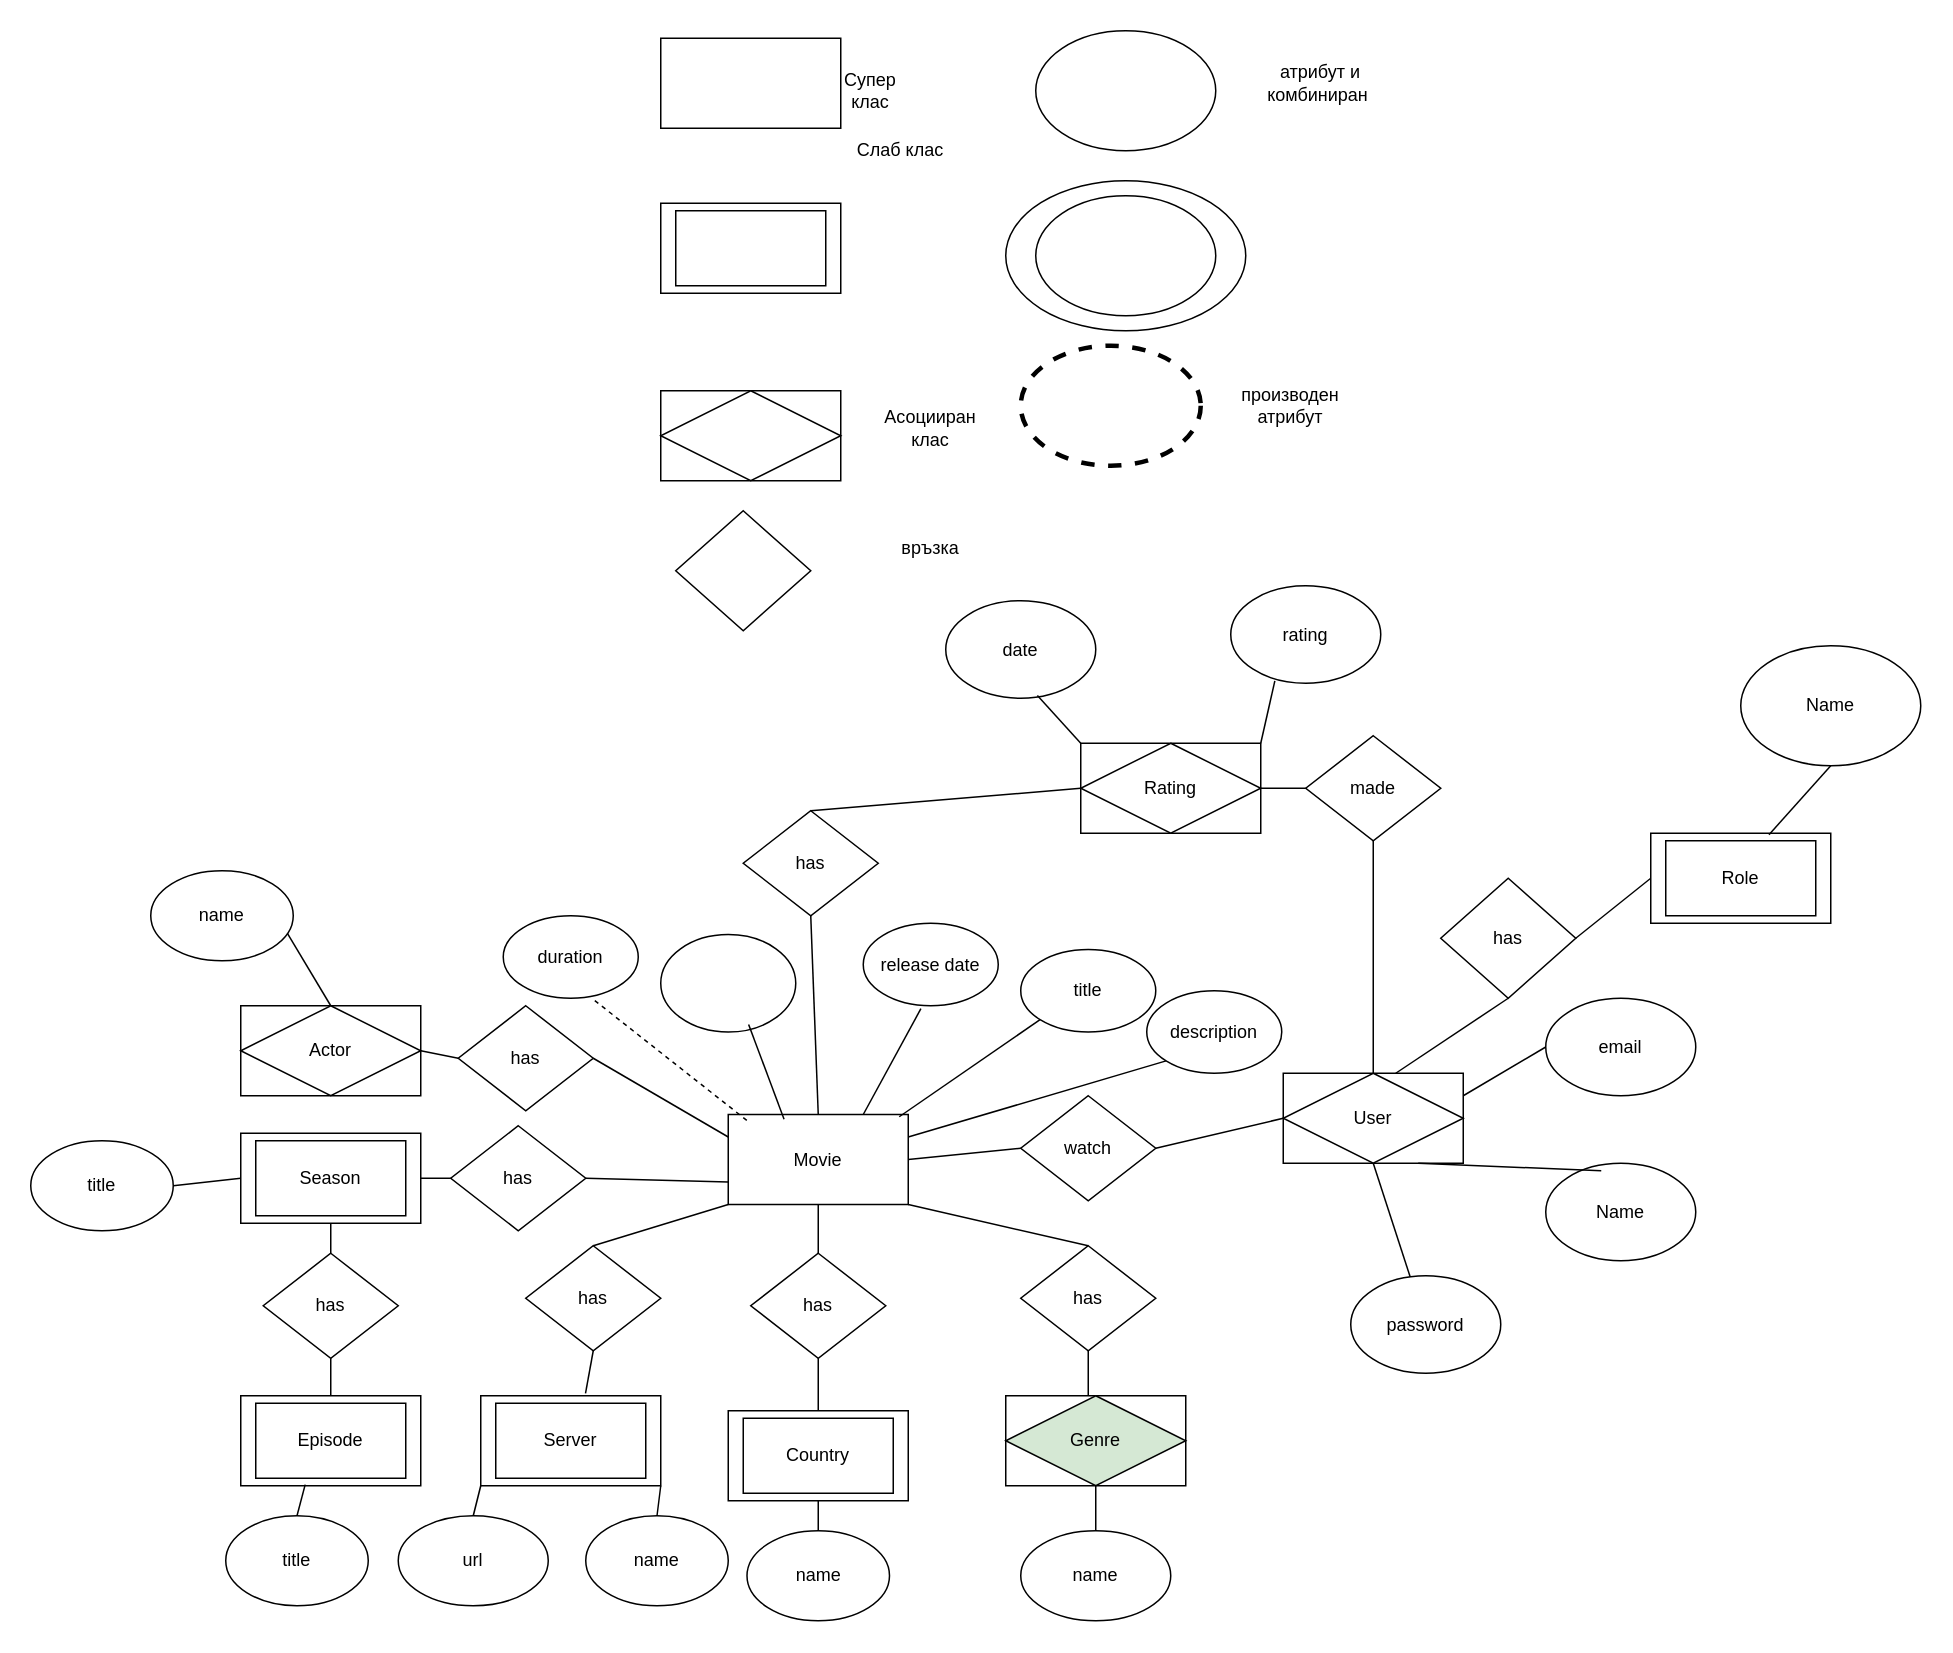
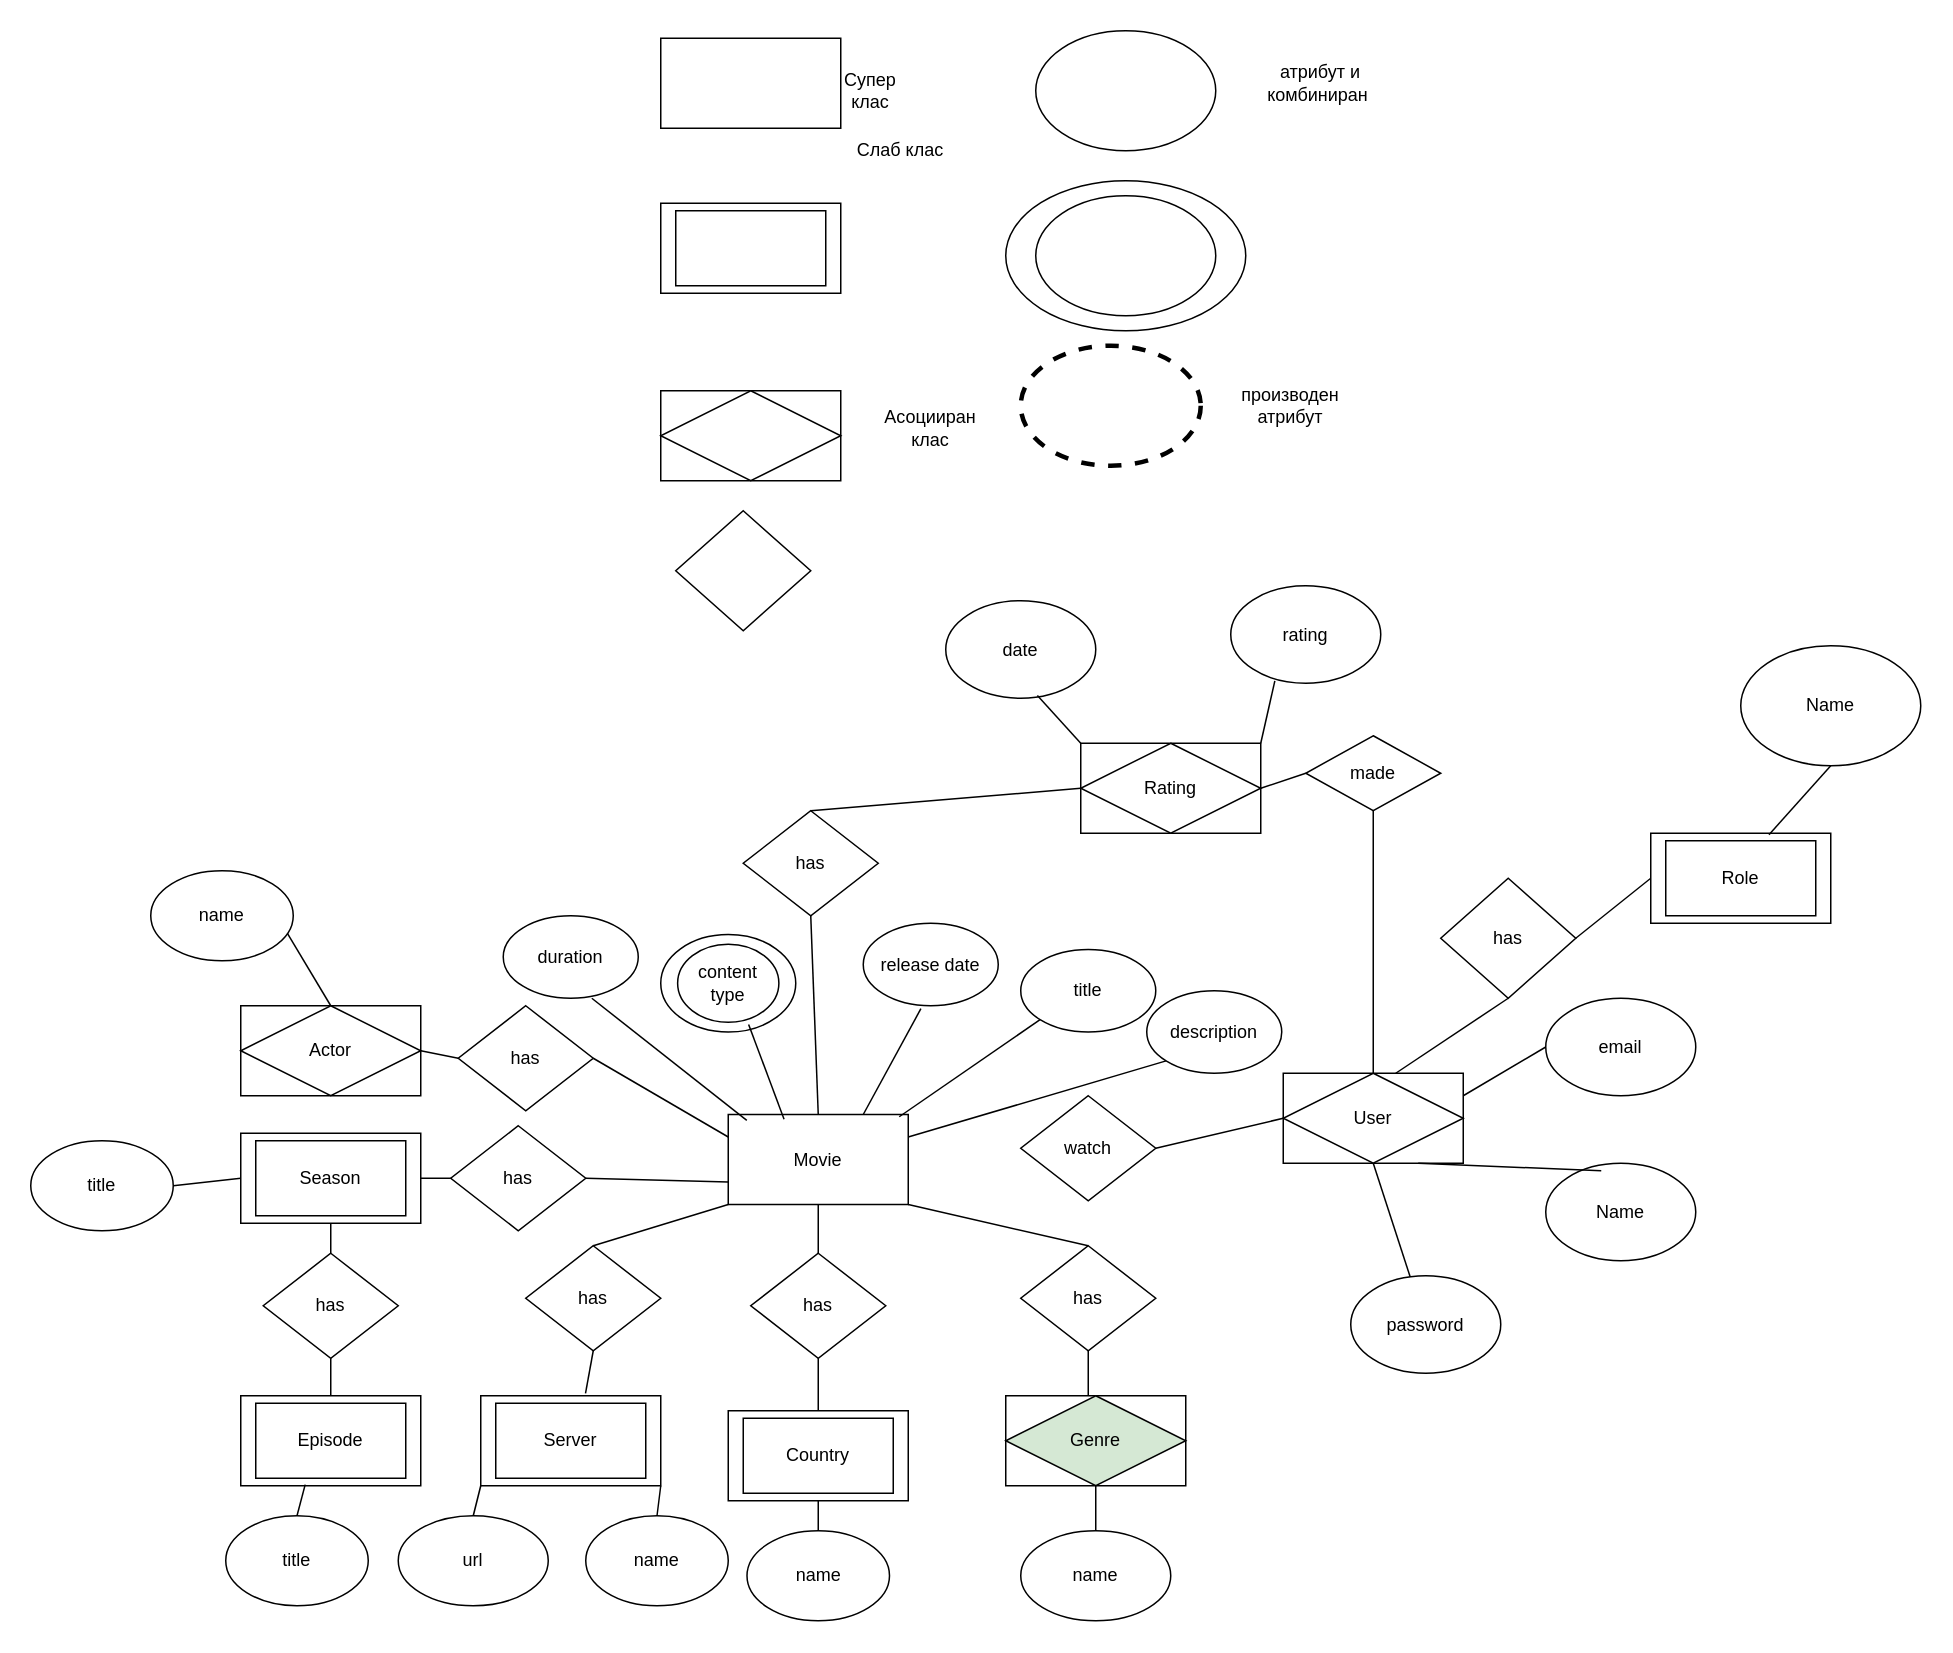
(931, 548) -> none
(1373, 788) -> (1373, 773)
none -> (728, 983)
(668, 1058) -> (668, 1058)
(964, 1154) -> none
